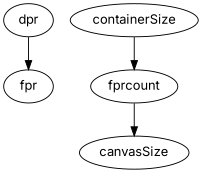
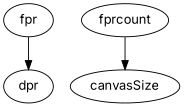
(134, 20) -> none
(29, 49) -> (29, 49)
